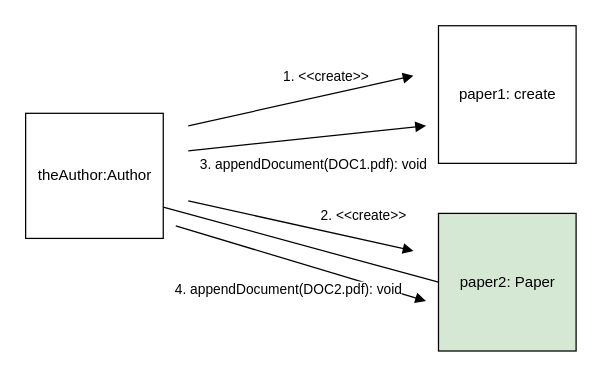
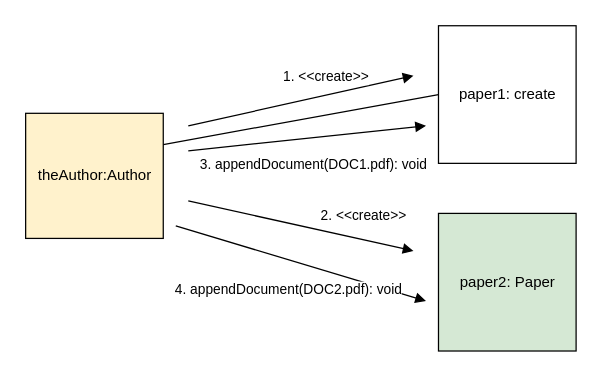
none -> (300, 119)
(94, 176) -> (94, 176)
(300, 244) -> none
